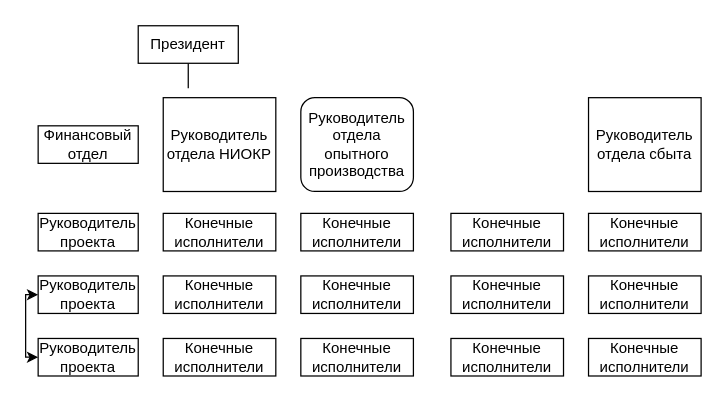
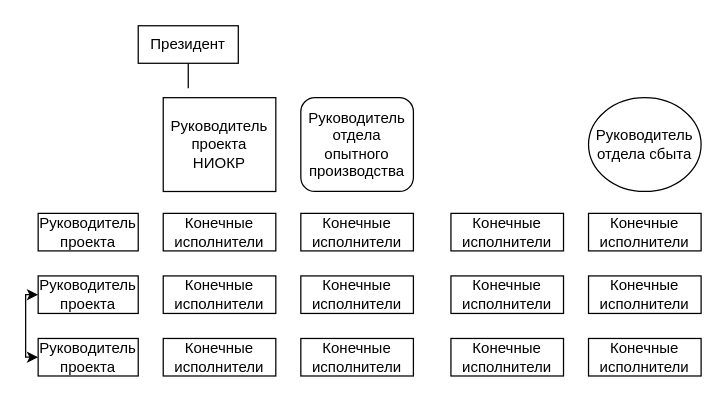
(88, 144) -> none
(219, 144) -> (219, 144)
(644, 144) -> (644, 144)
